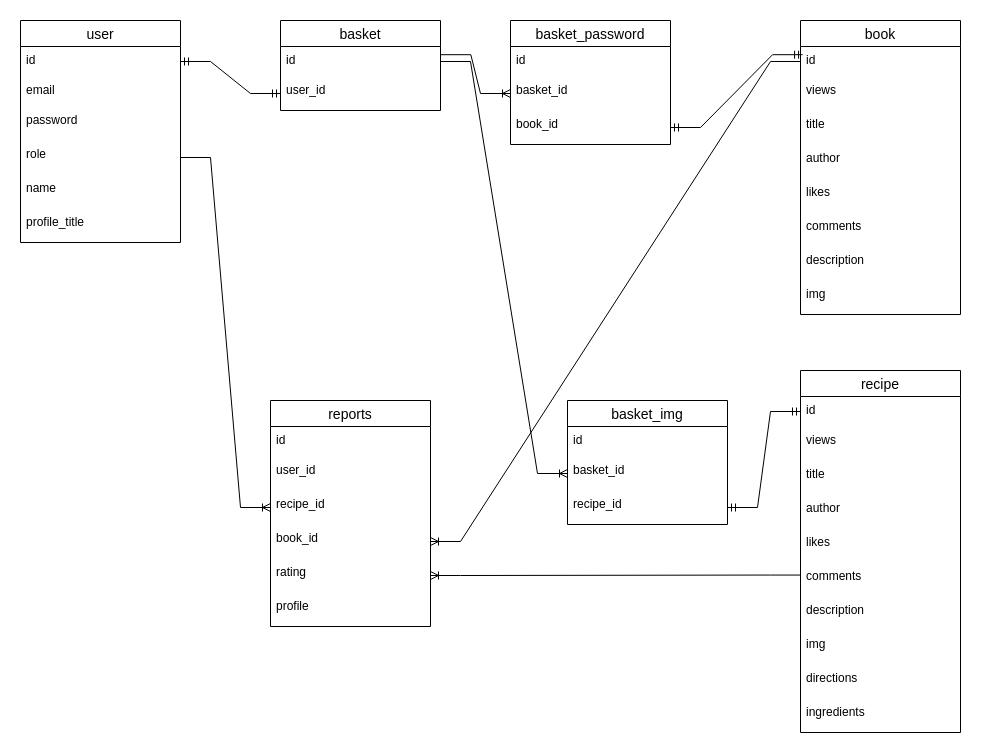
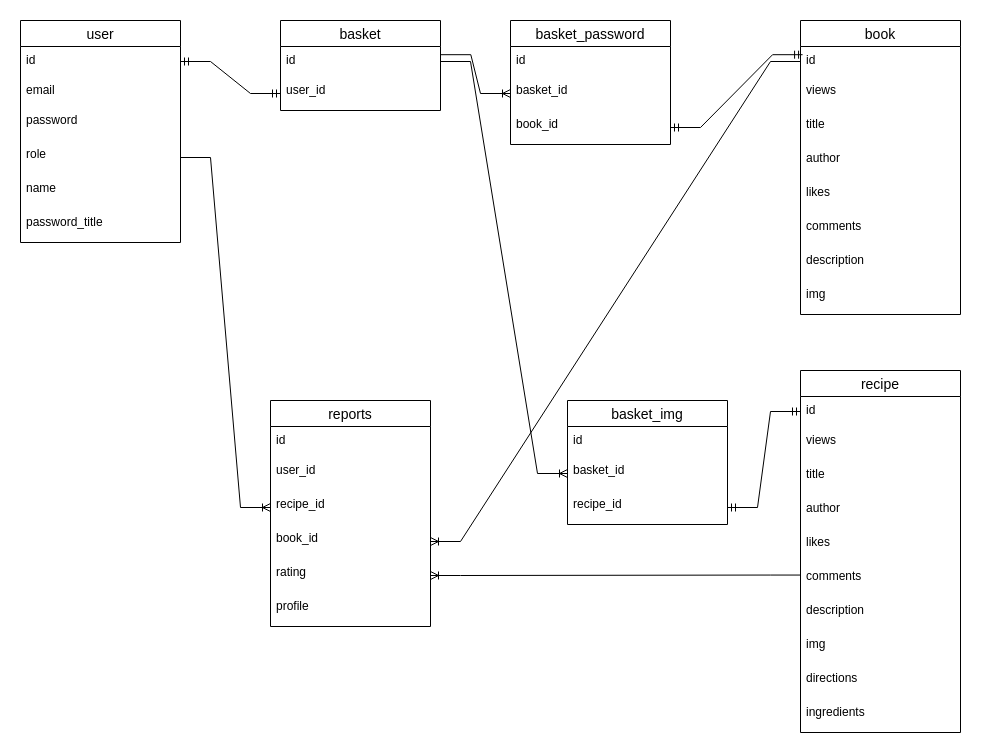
(63, 222) -> (70, 222)
